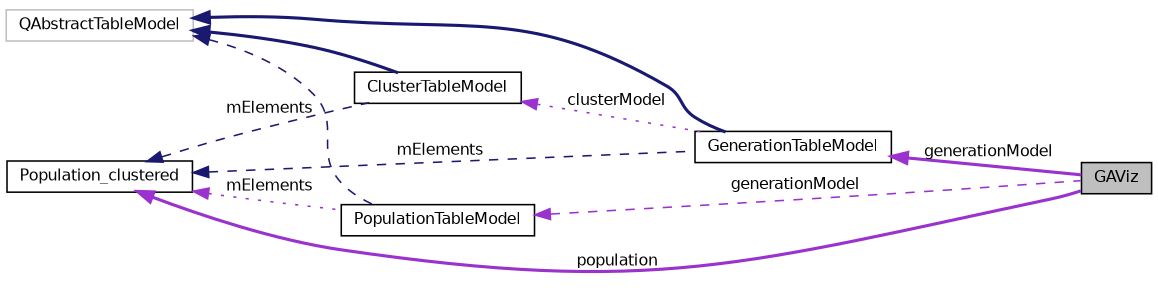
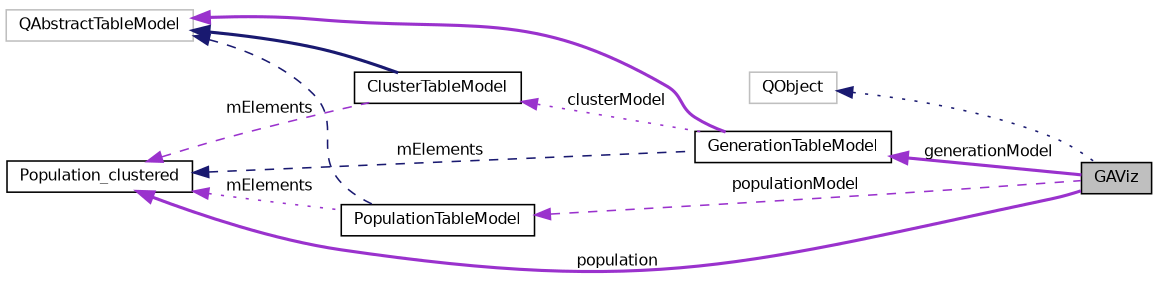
(482, 27) -> (482, 27)
none -> (793, 88)
(265, 128) -> (265, 128)
(793, 185) -> (793, 185)
